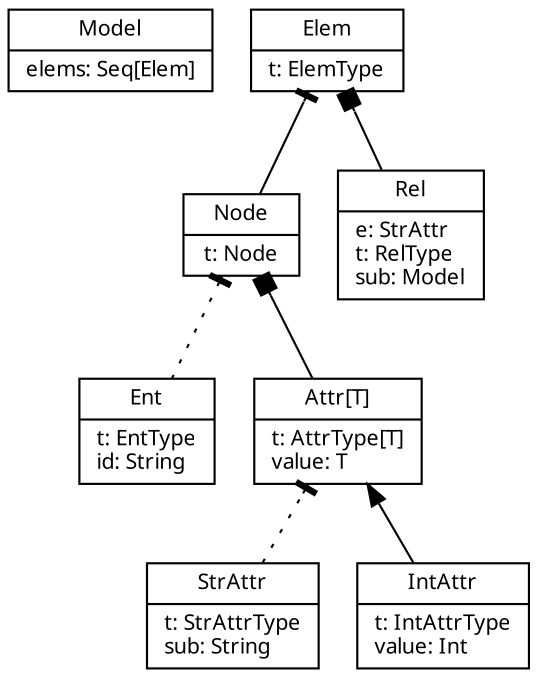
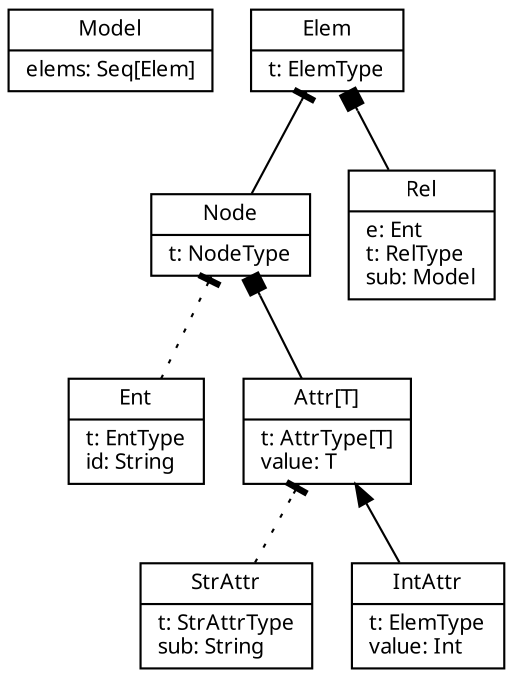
(402, 231) -> (395, 231)
(241, 254) -> (231, 254)
(443, 623) -> (428, 623)
